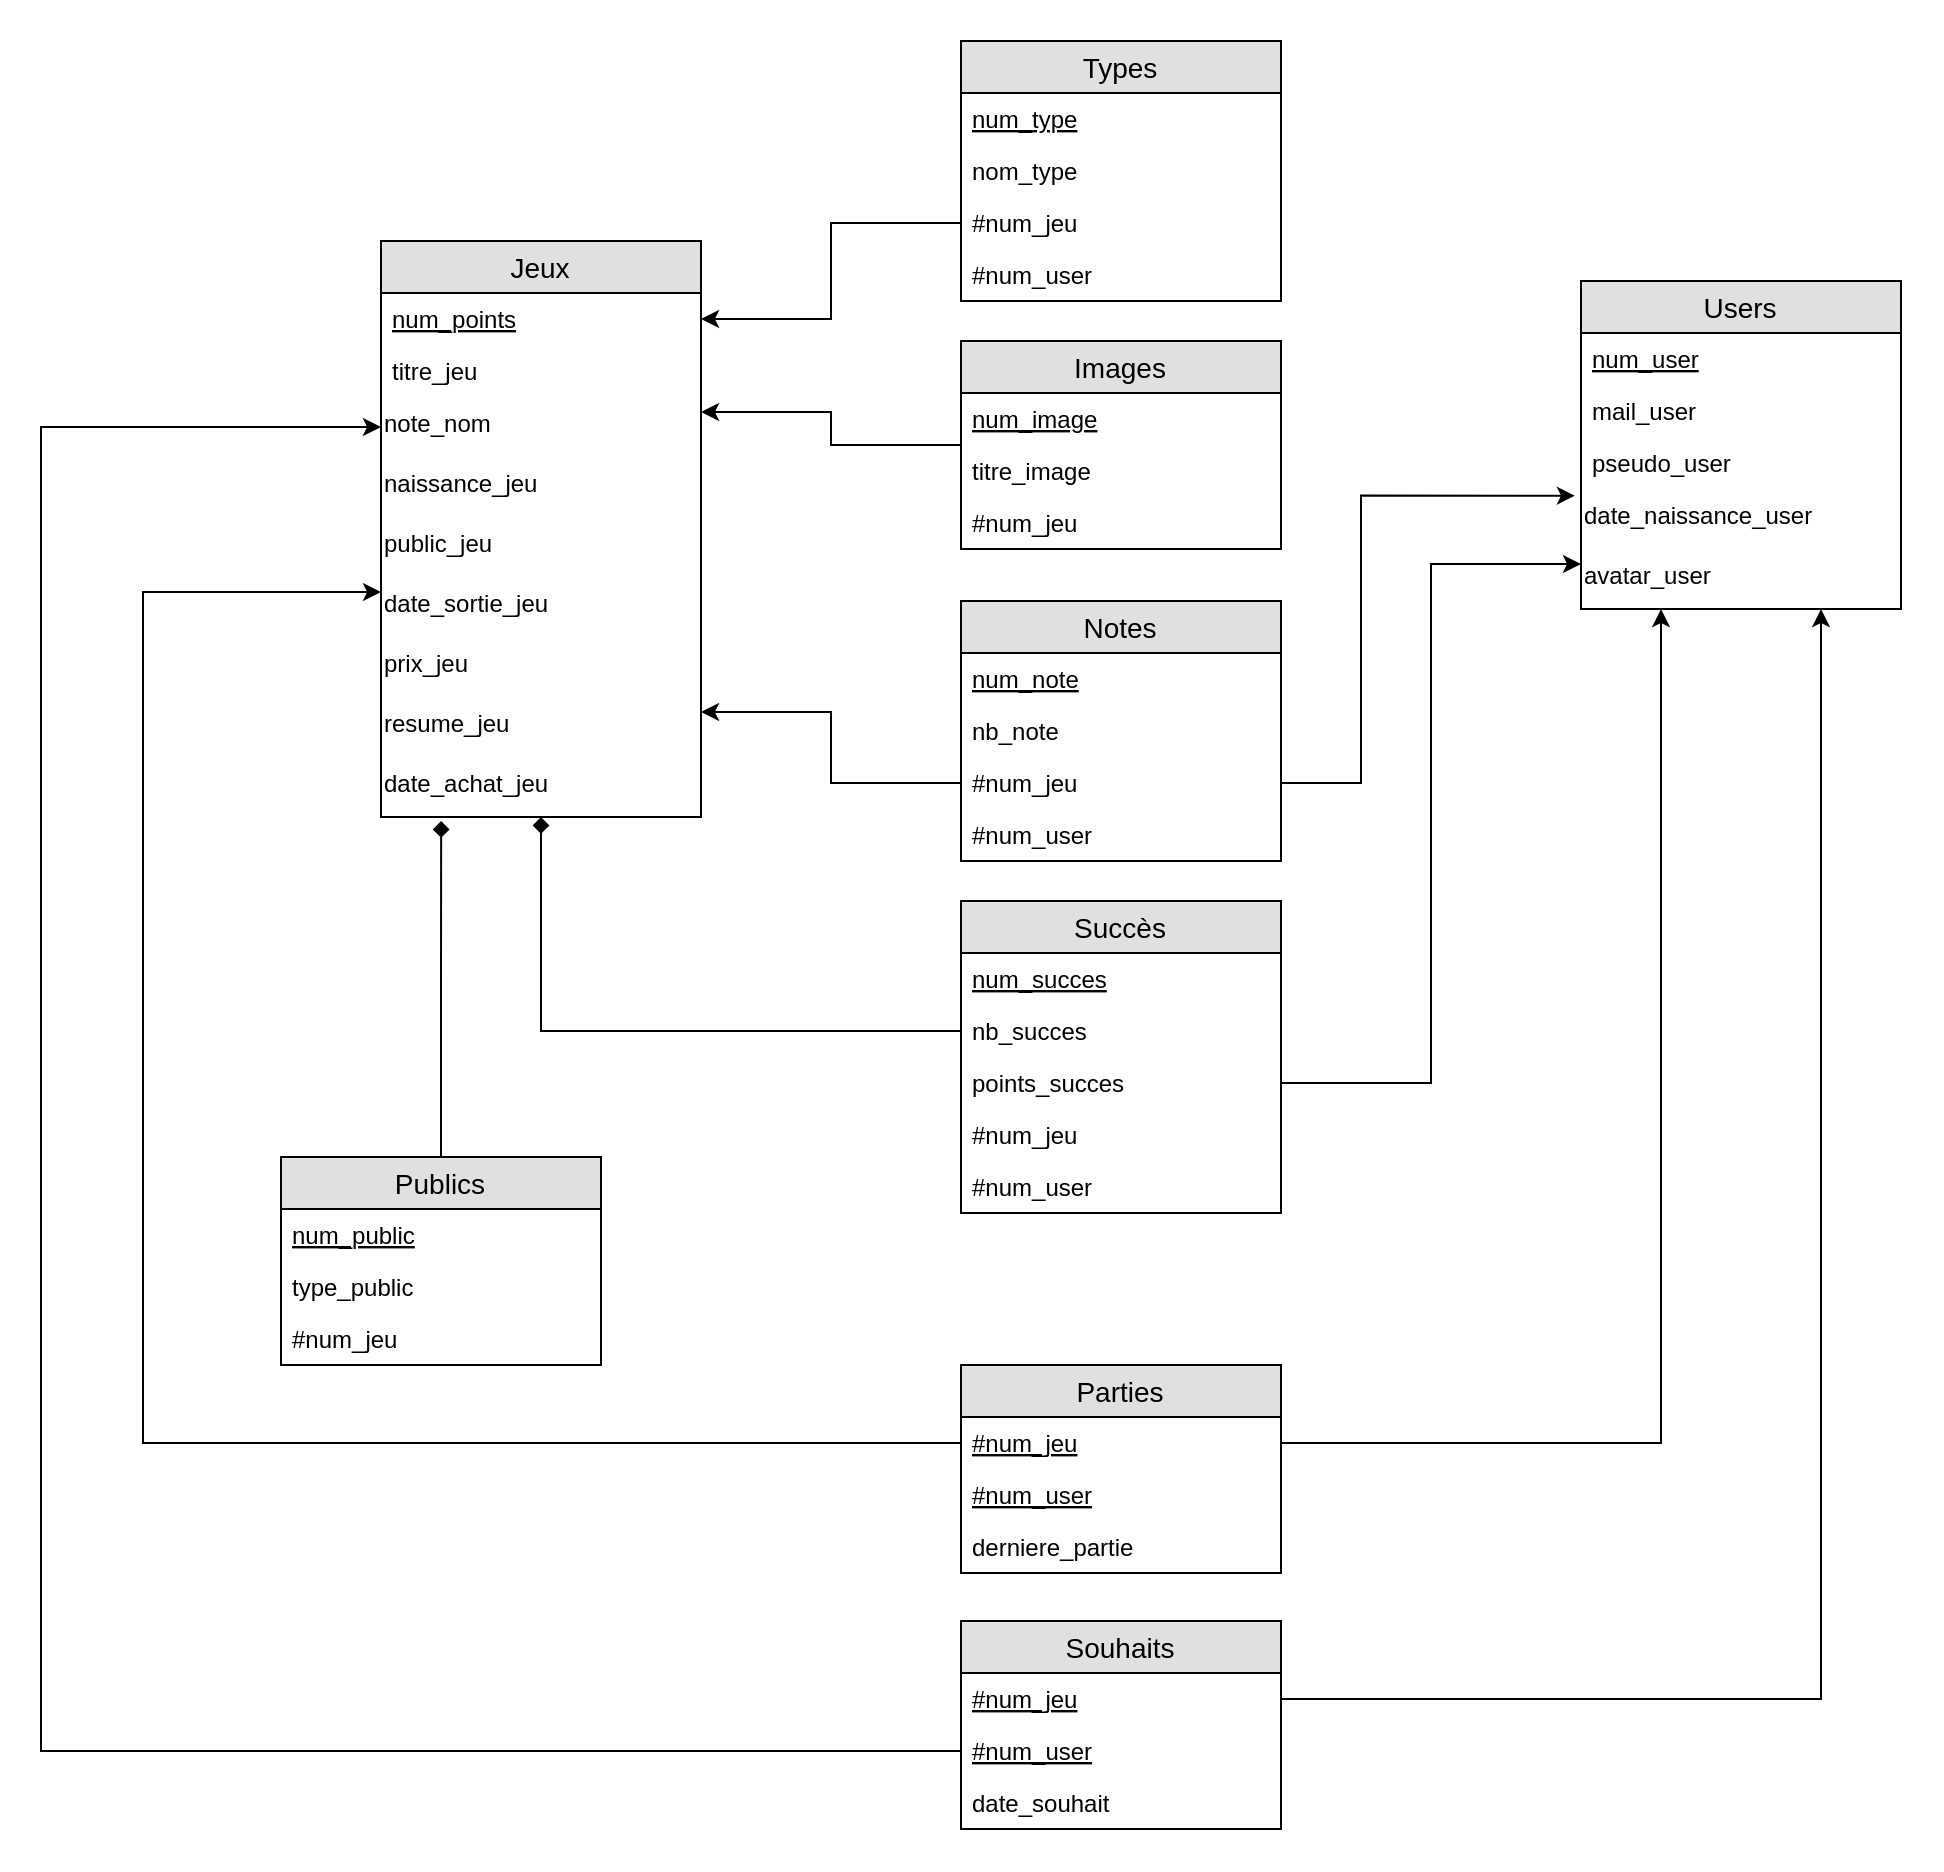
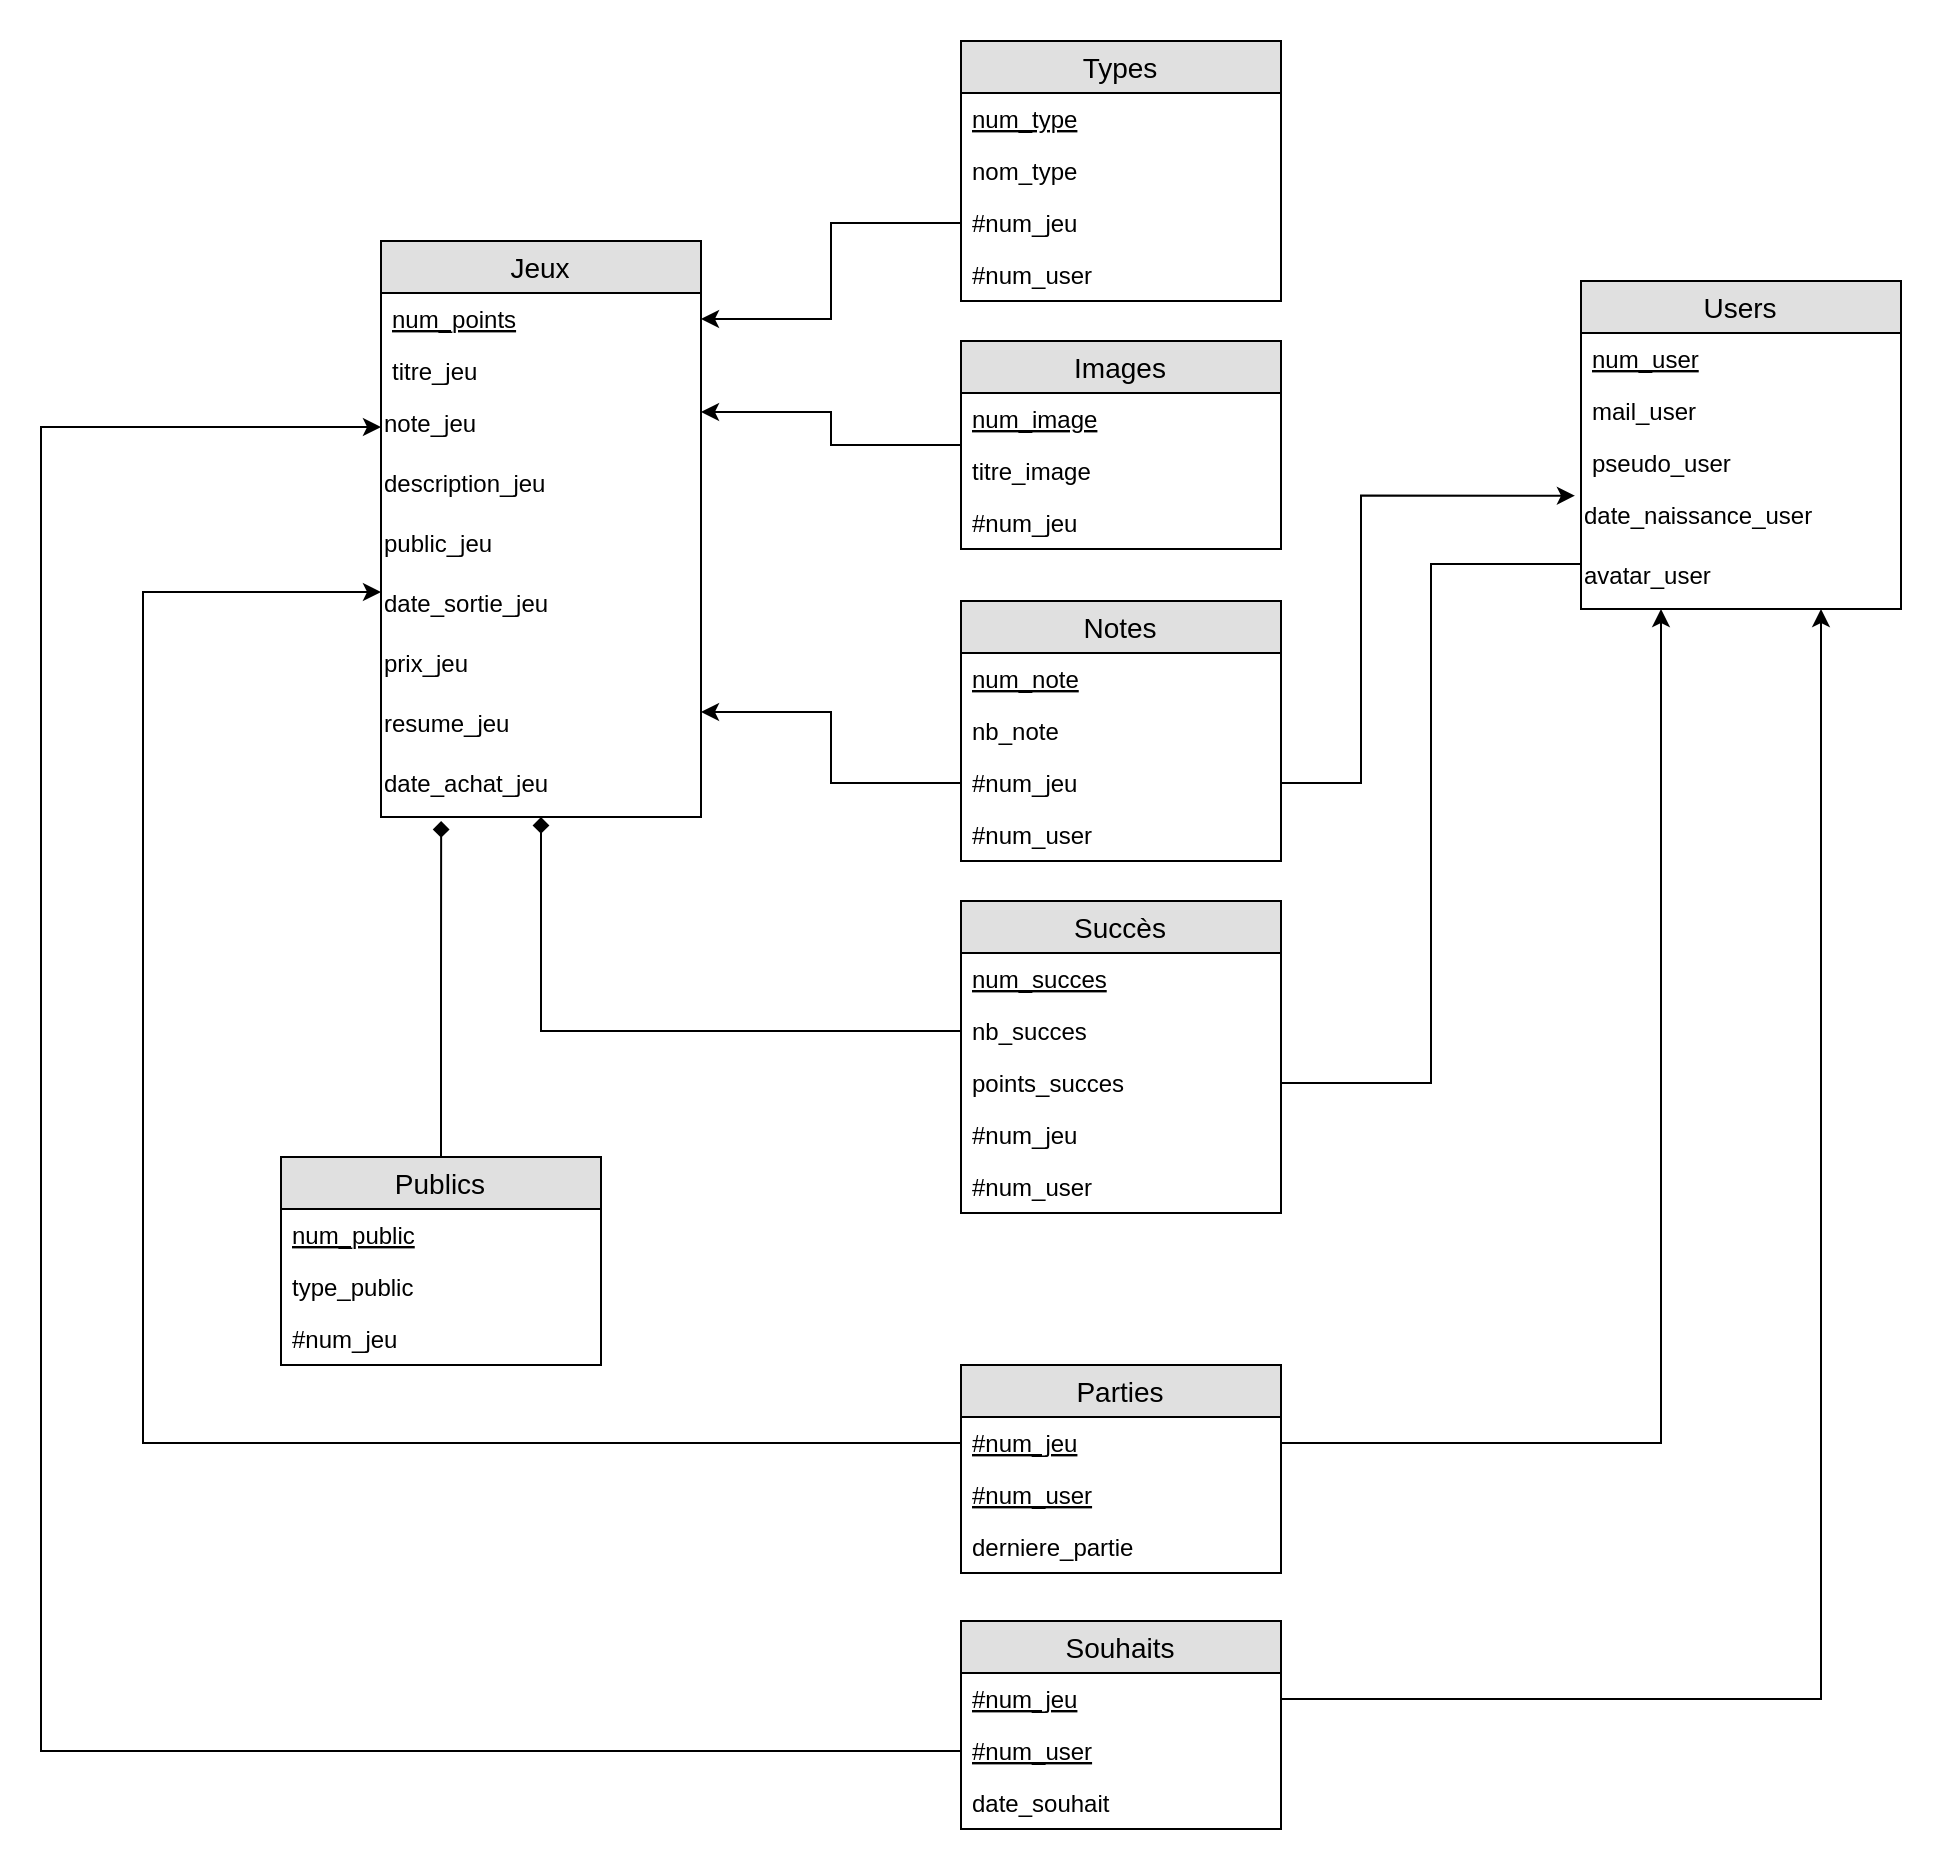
(439, 425) -> (439, 425)
(469, 485) -> (480, 485)
(1566, 564) -> (1571, 564)
